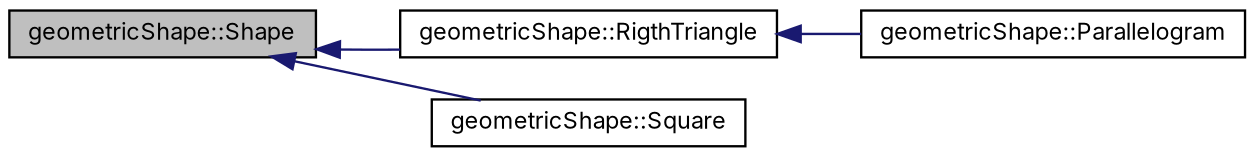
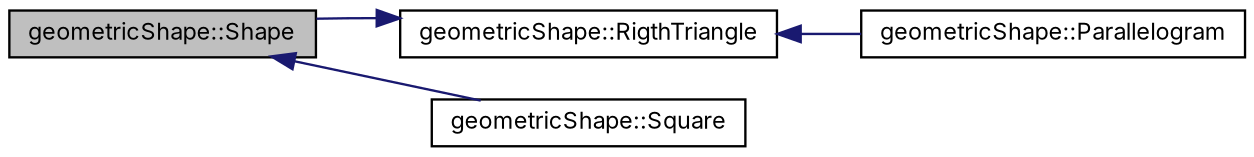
(370, 50) -> (346, 18)
